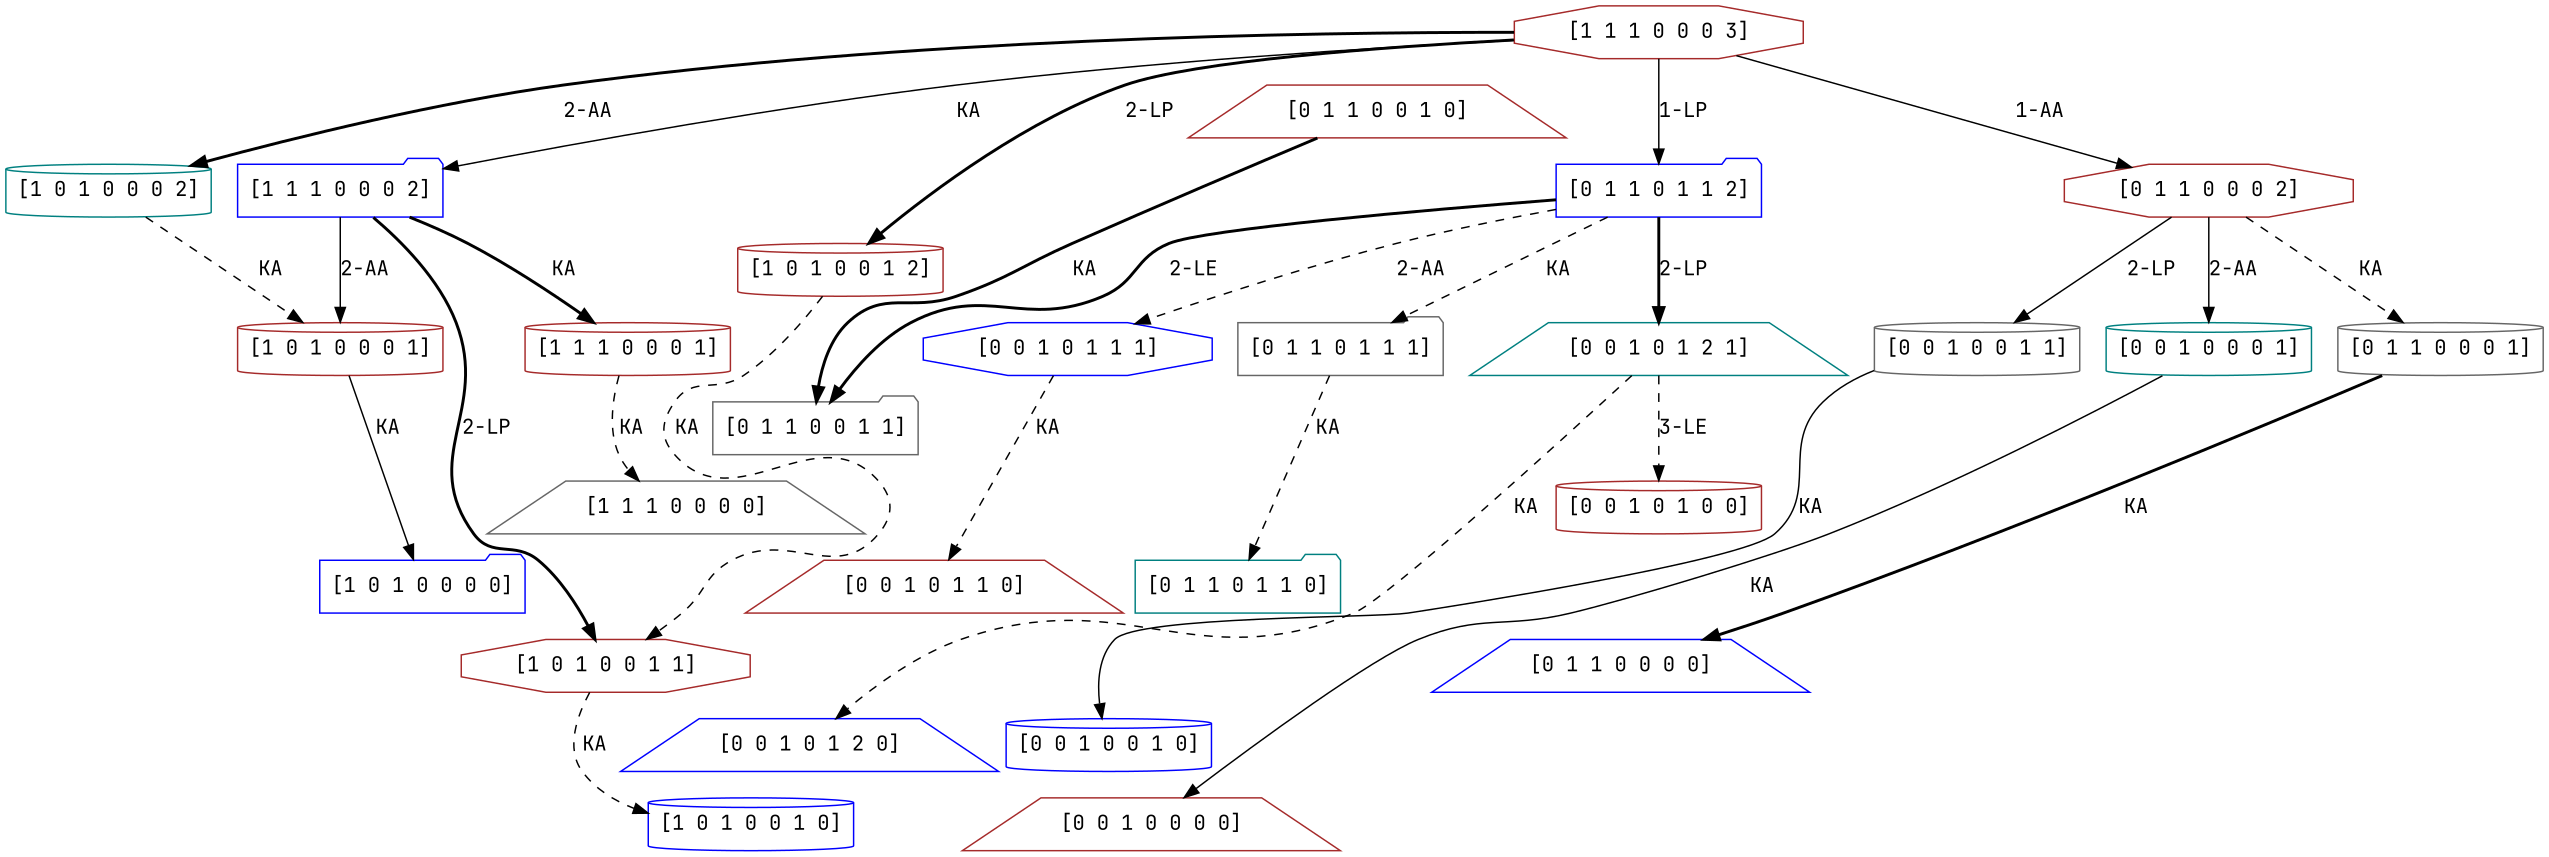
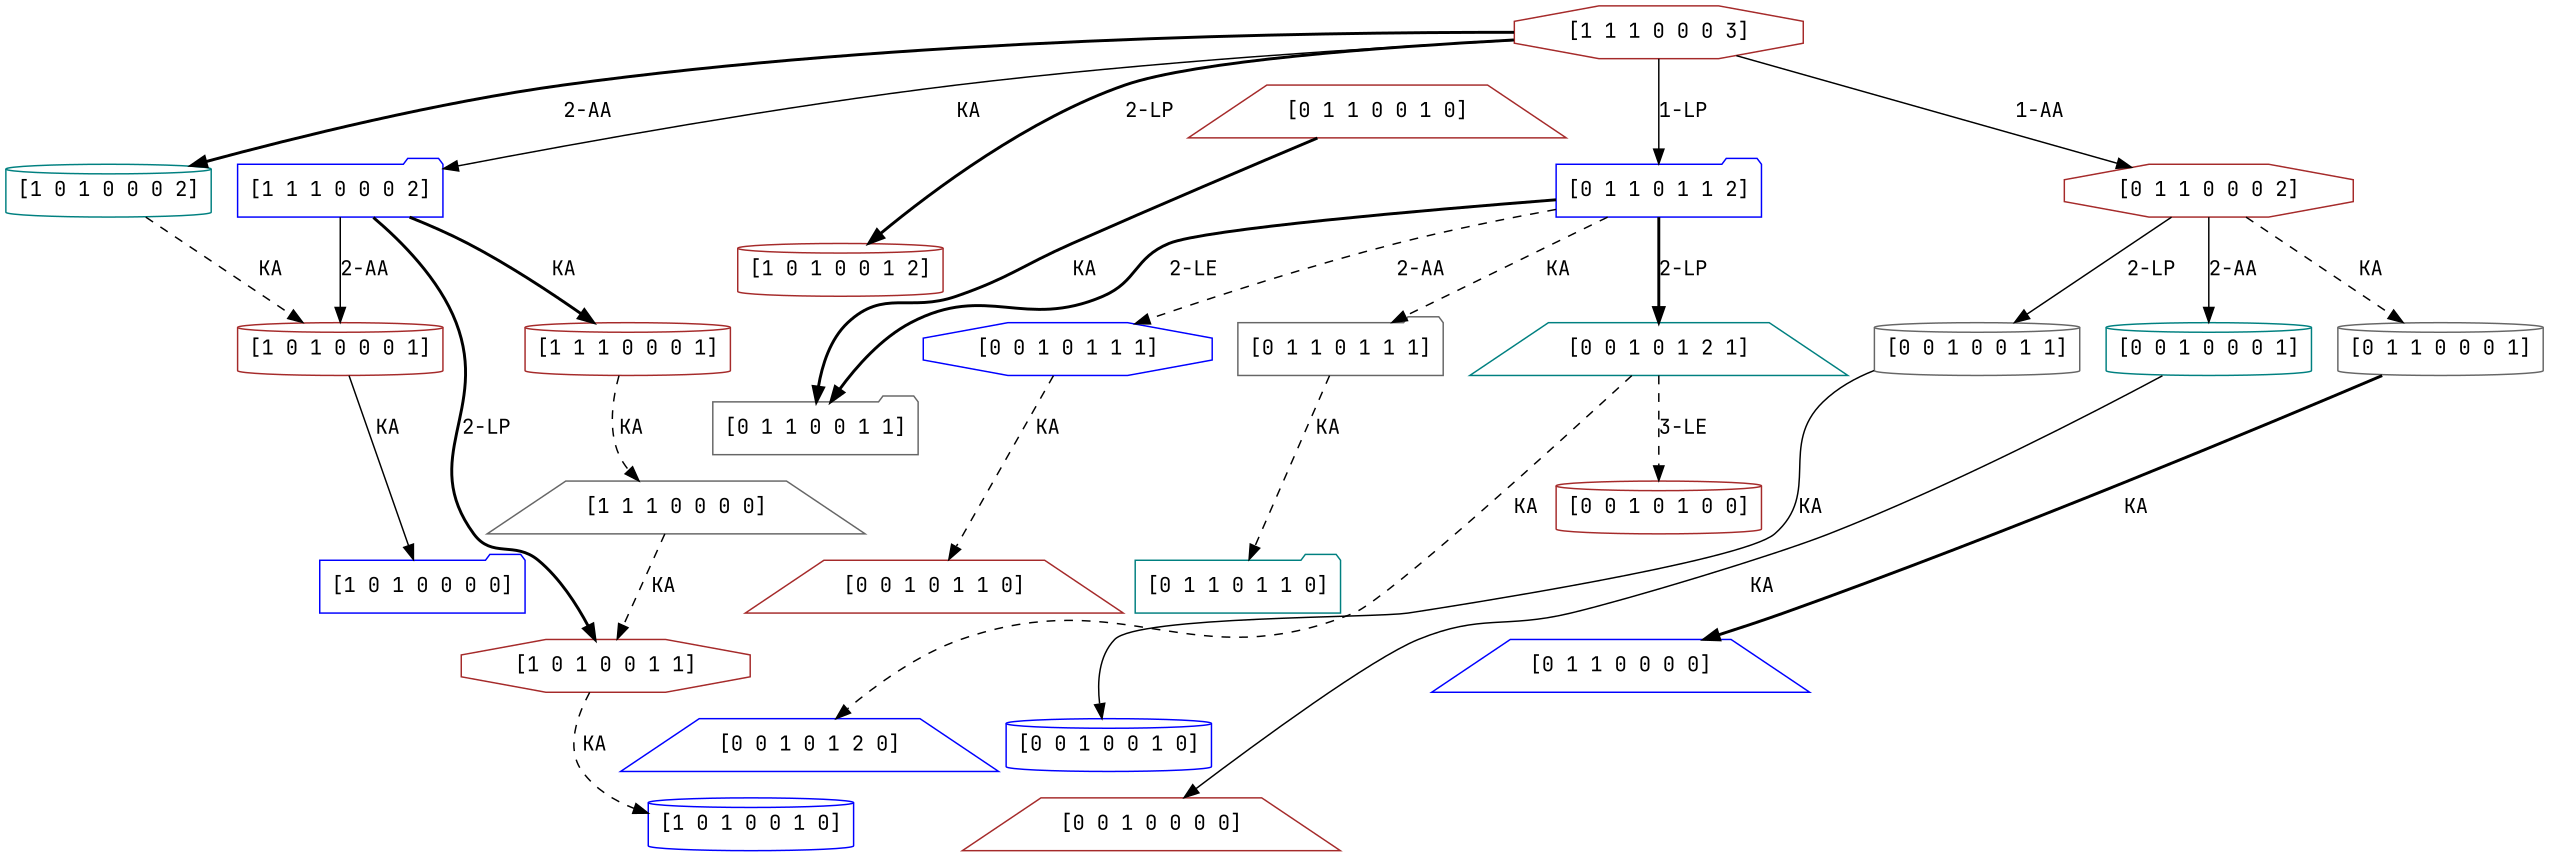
(811, 460) -> (644, 580)
